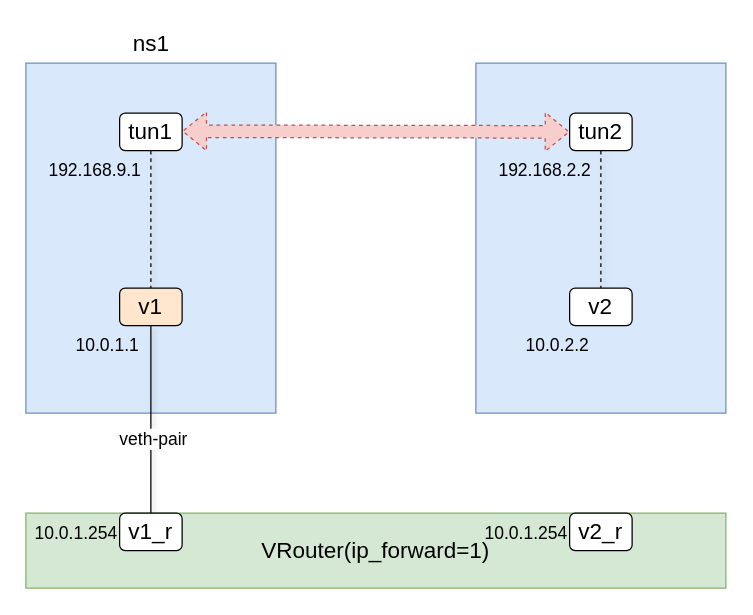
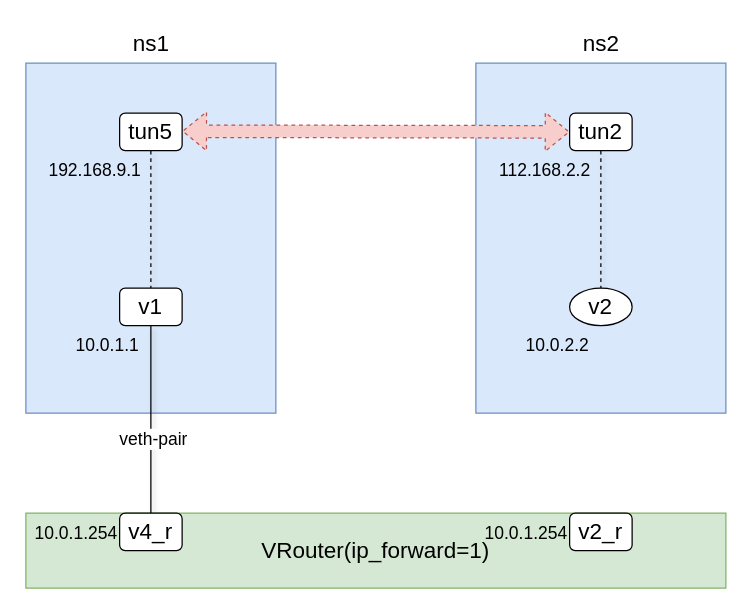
none -> (601, 44)
(151, 132) -> (151, 132)
(545, 169) -> (545, 169)
(151, 307) -> (151, 307)
(601, 307) -> (601, 307)
(151, 532) -> (151, 532)
